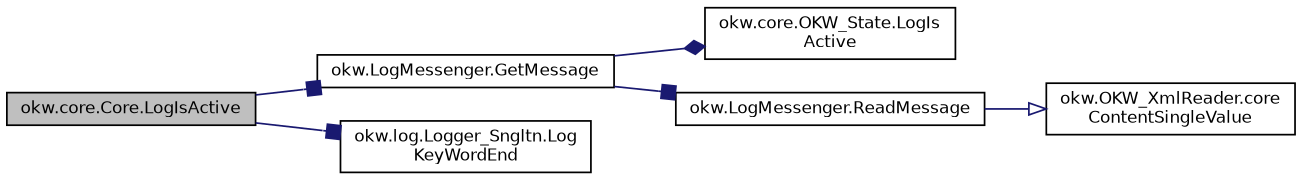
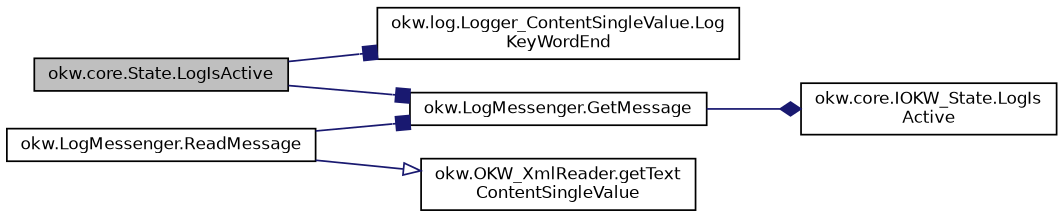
(830, 33) -> (929, 109)
(636, 89) -> (354, 127)
(131, 109) -> (161, 75)
(1171, 109) -> (558, 184)
(466, 147) -> (558, 33)
